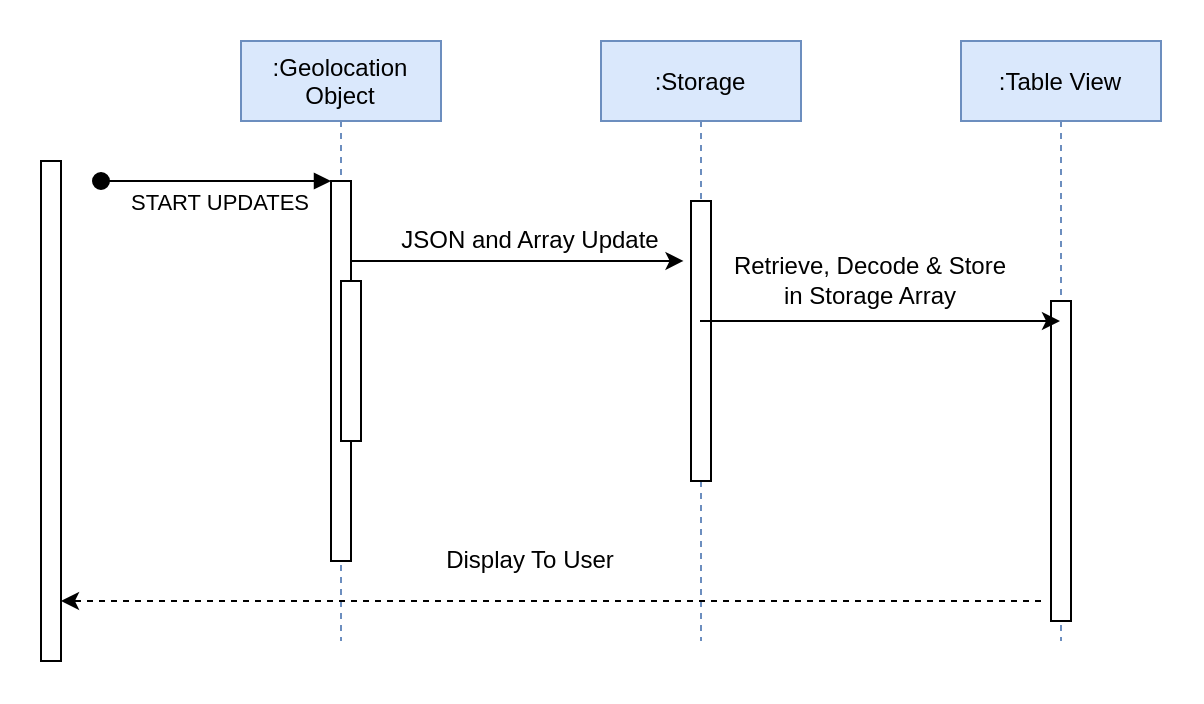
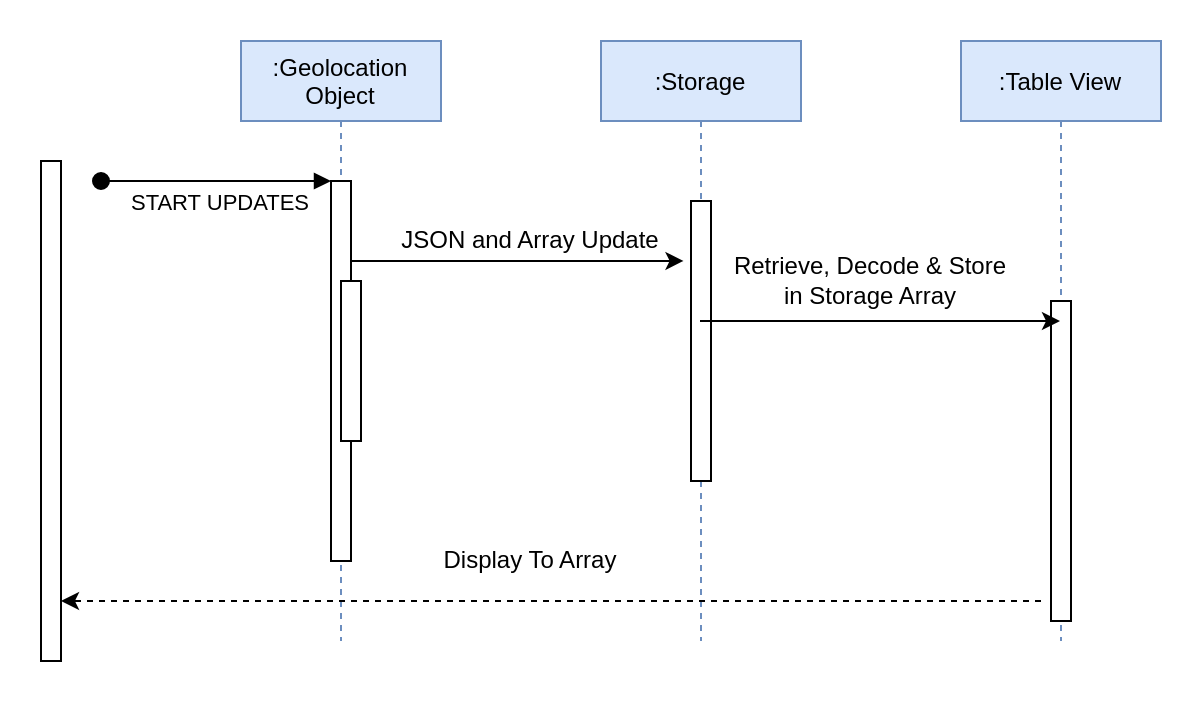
(531, 561) -> (531, 561)
